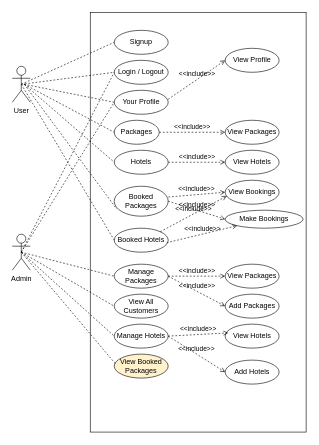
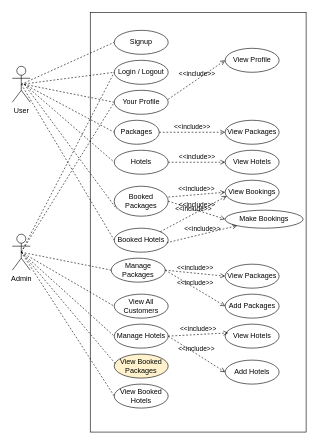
(141, 276) -> (138, 270)
none -> (71, 329)
none -> (141, 396)
